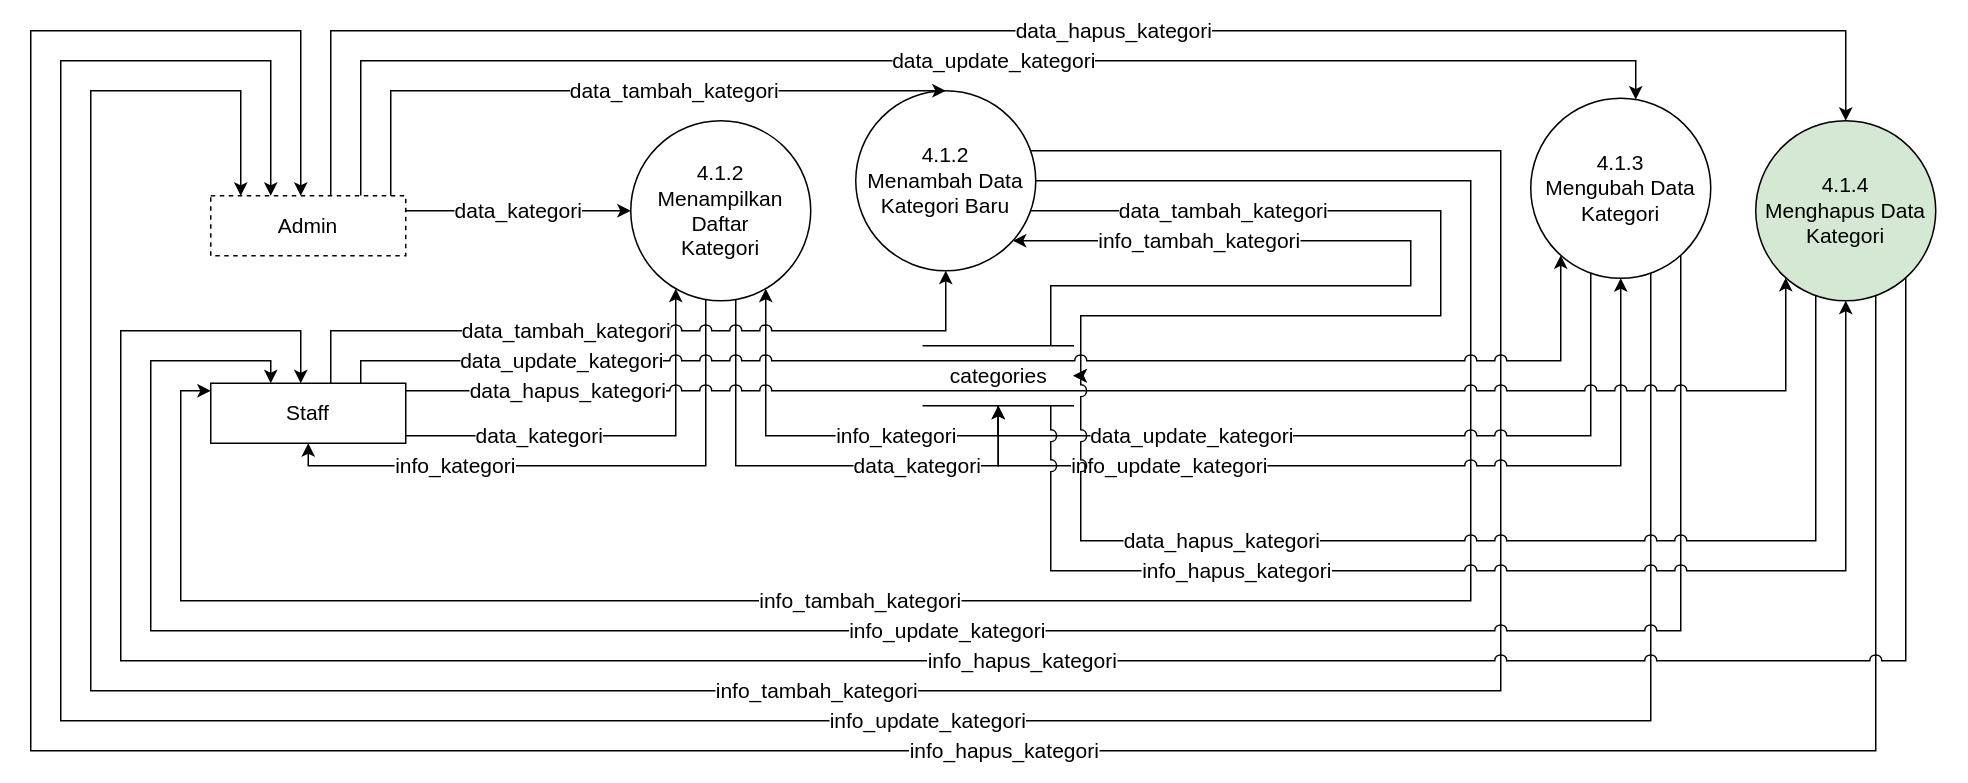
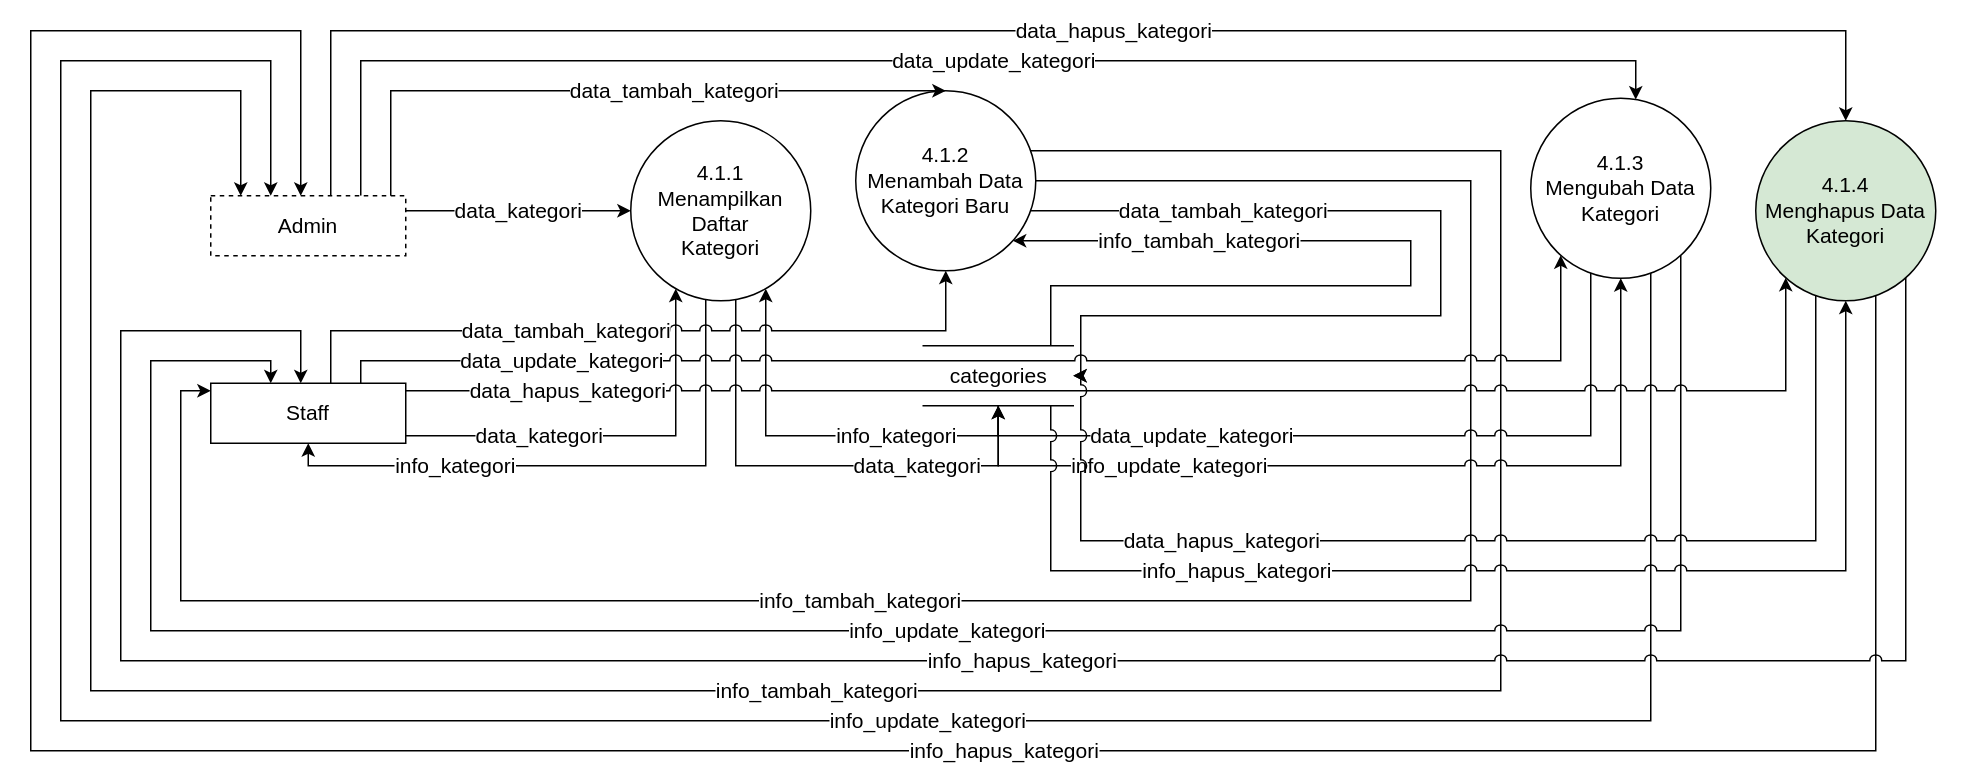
(721, 211) -> (721, 211)
